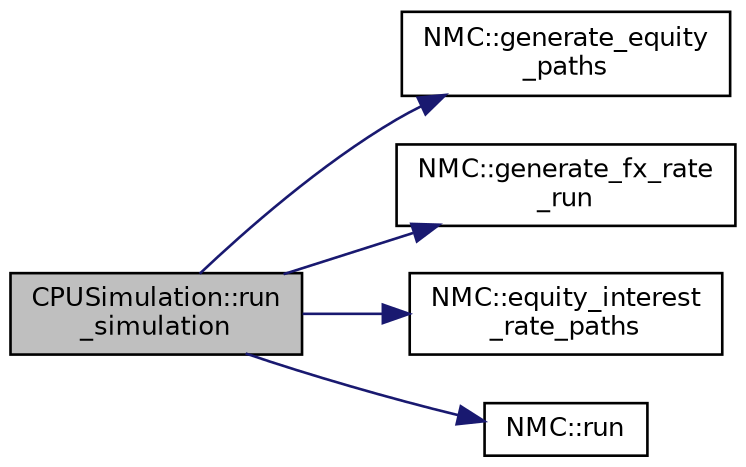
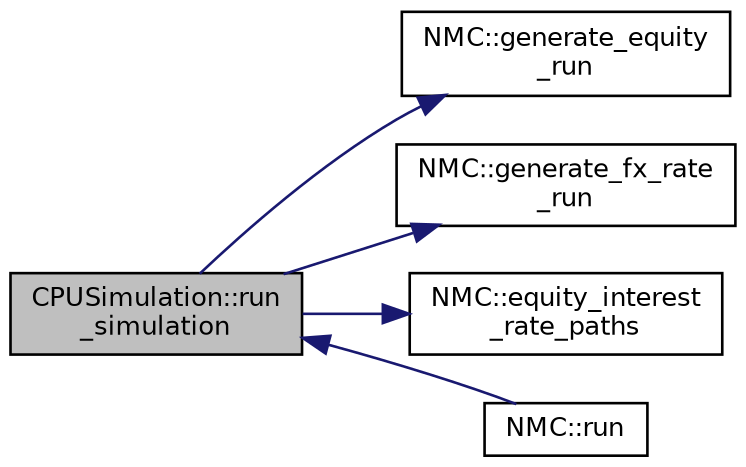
(566, 54) -> (566, 54)
(351, 387) -> (423, 372)
